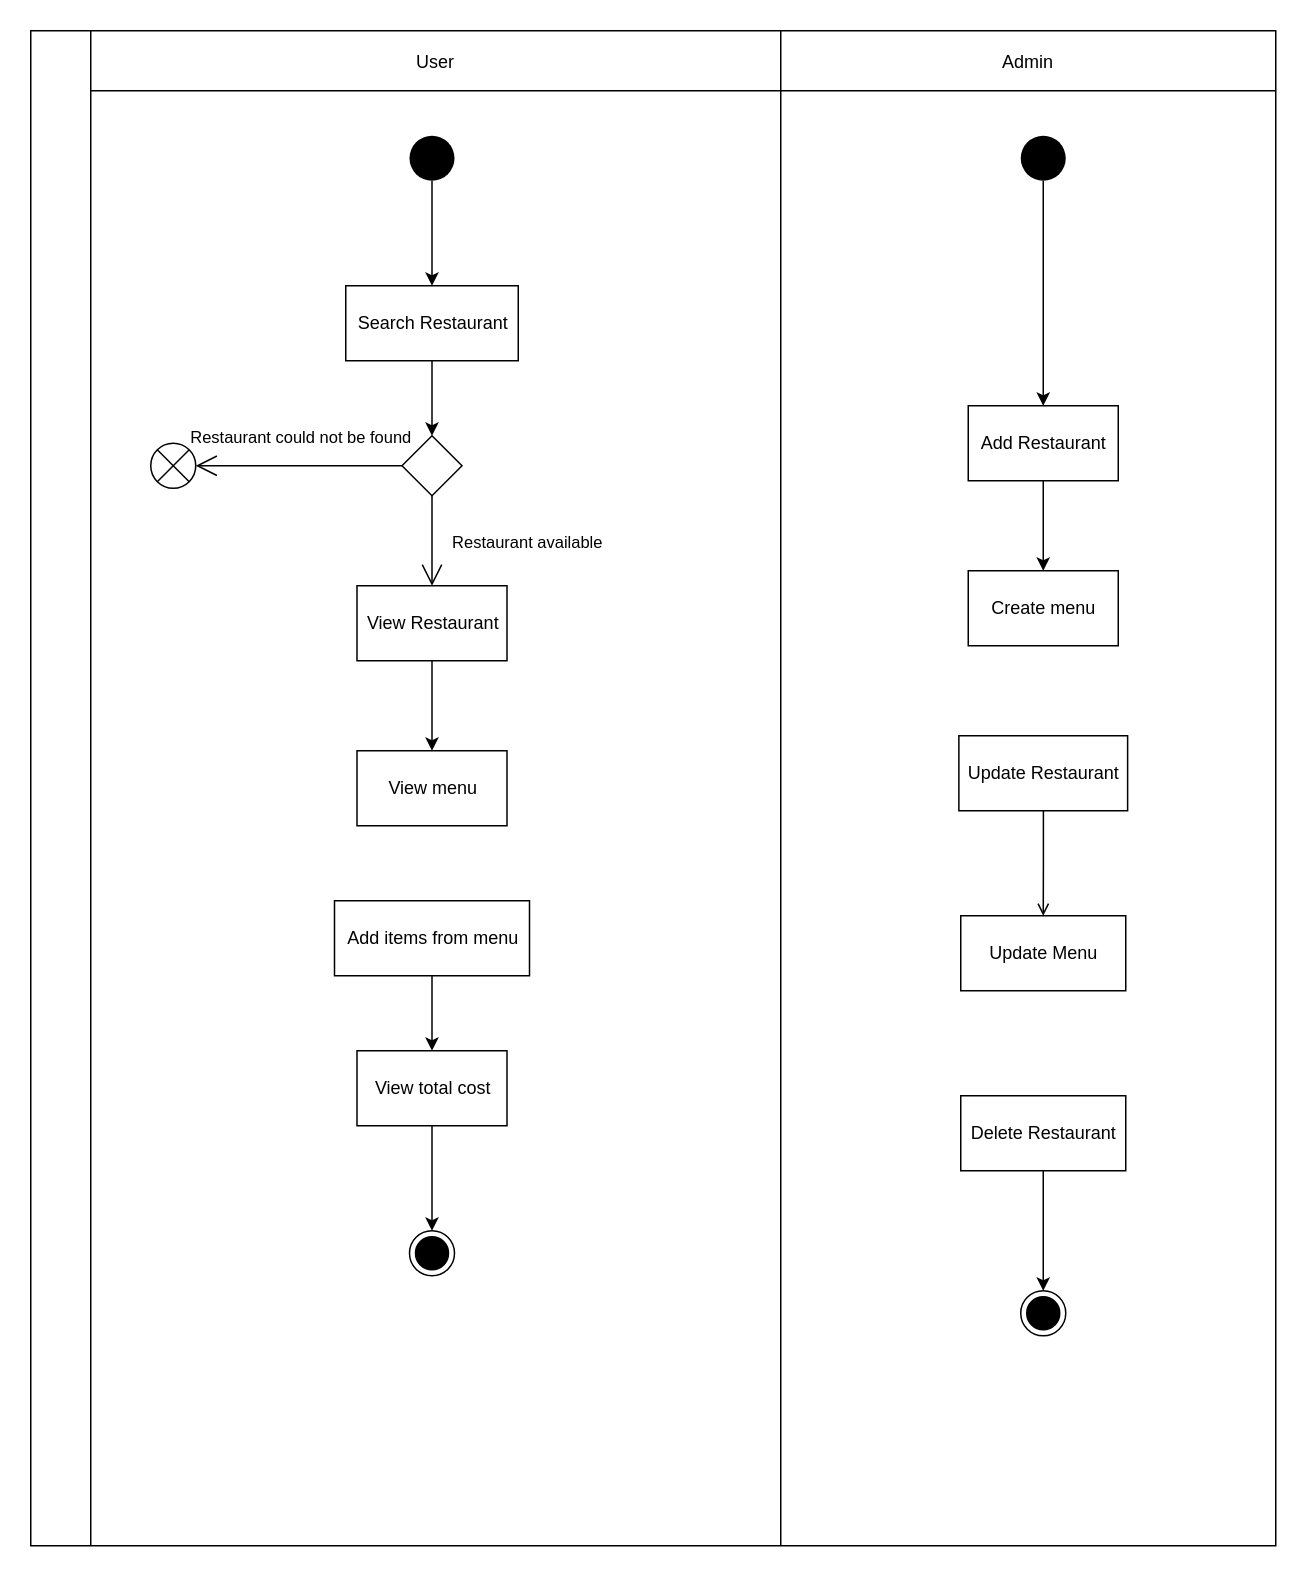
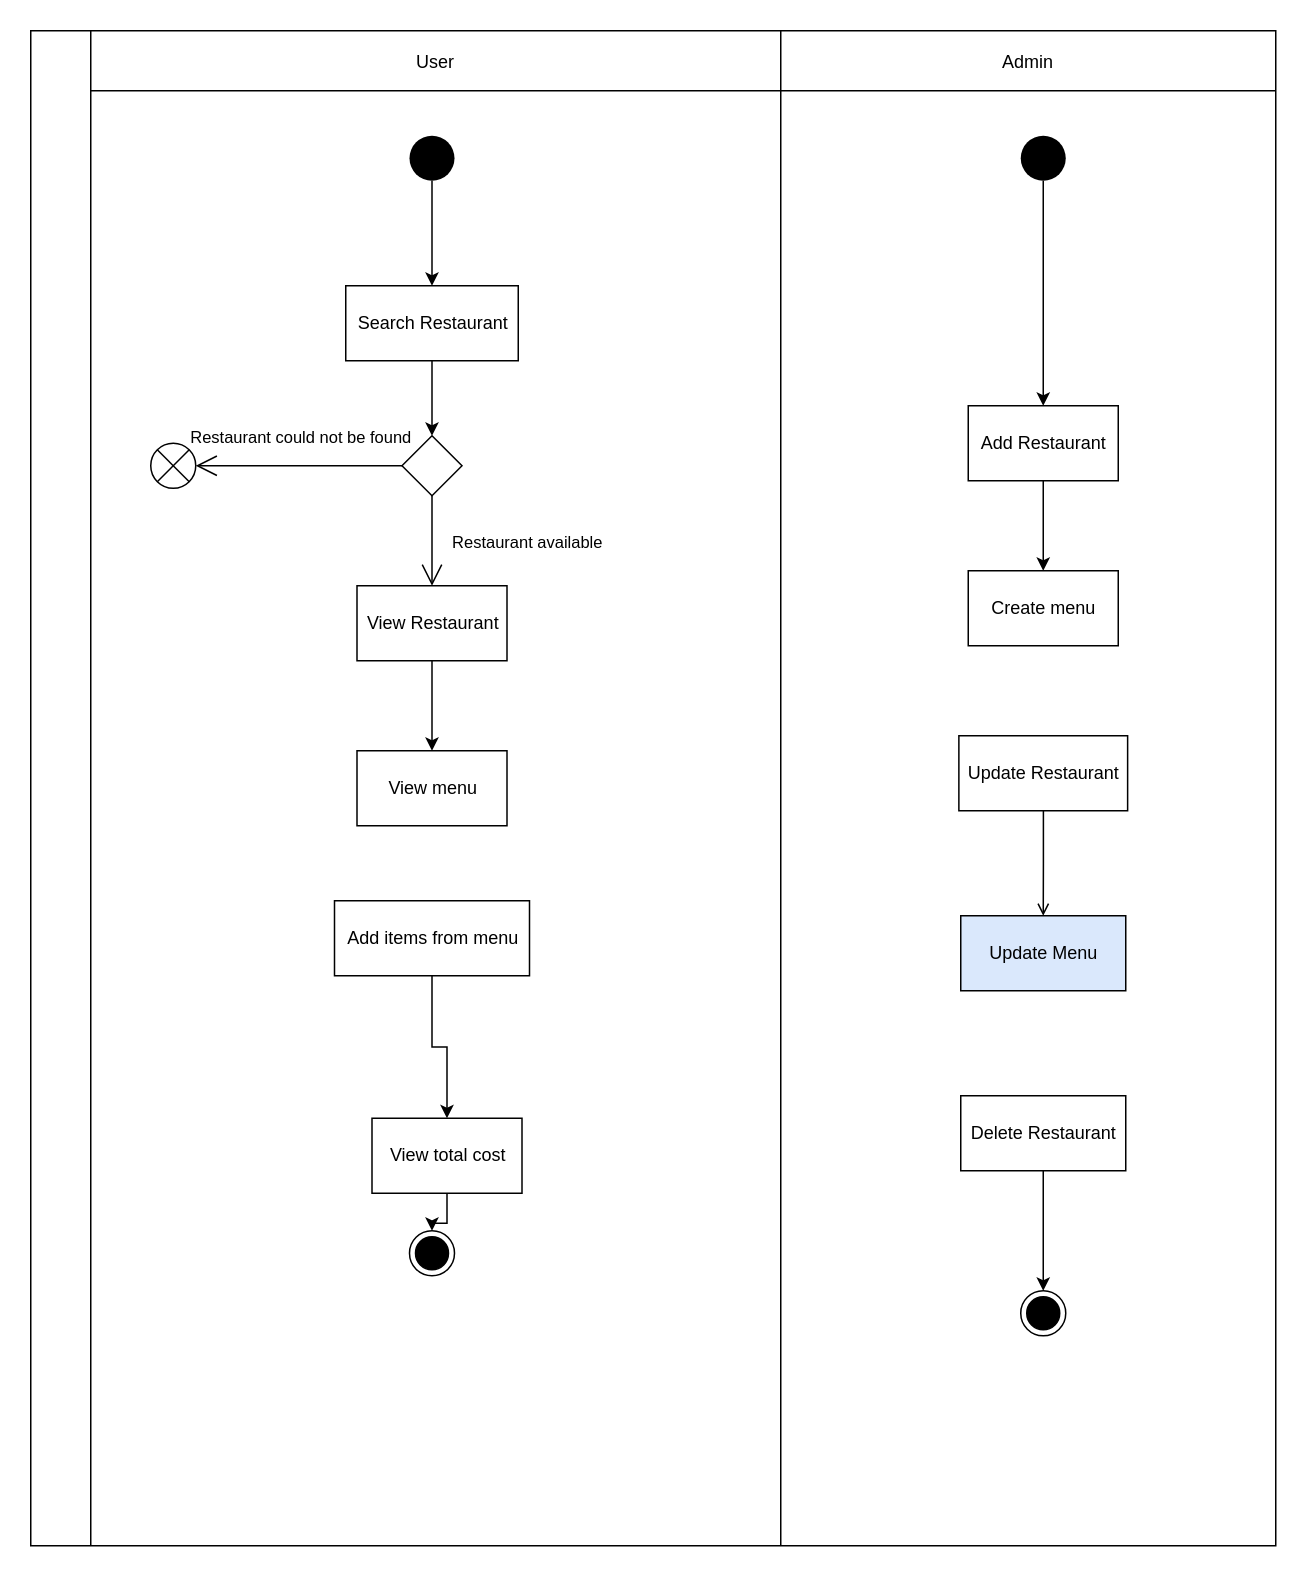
(1043, 953) -> (1043, 953)
(432, 1088) -> (447, 1156)
